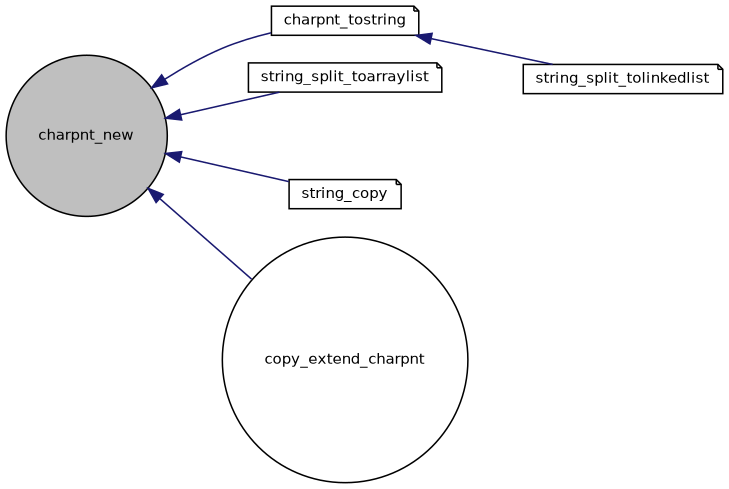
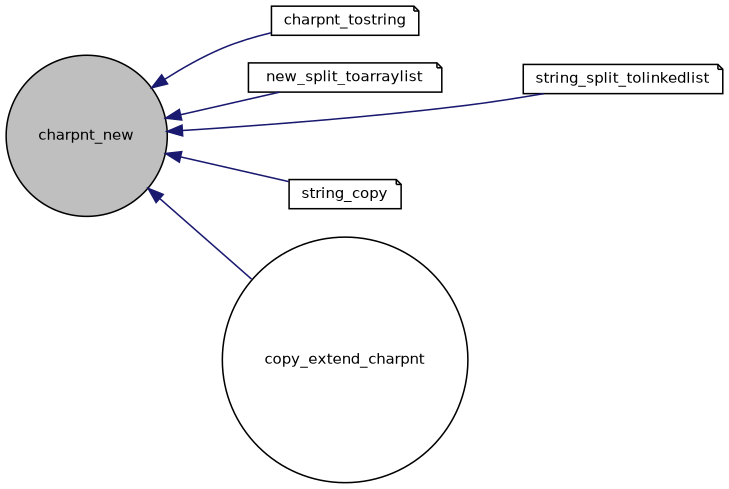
(492, 52) -> (363, 116)
(345, 78) -> (345, 78)
